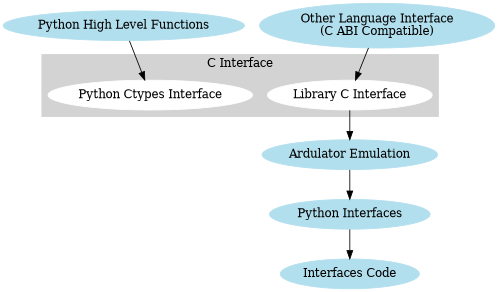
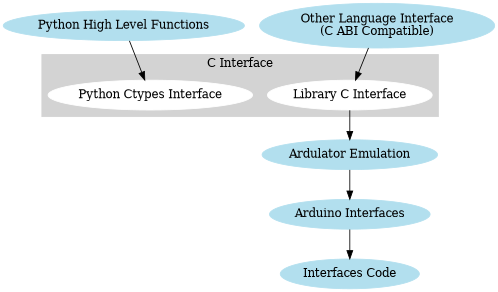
(350, 214) -> (350, 214)
